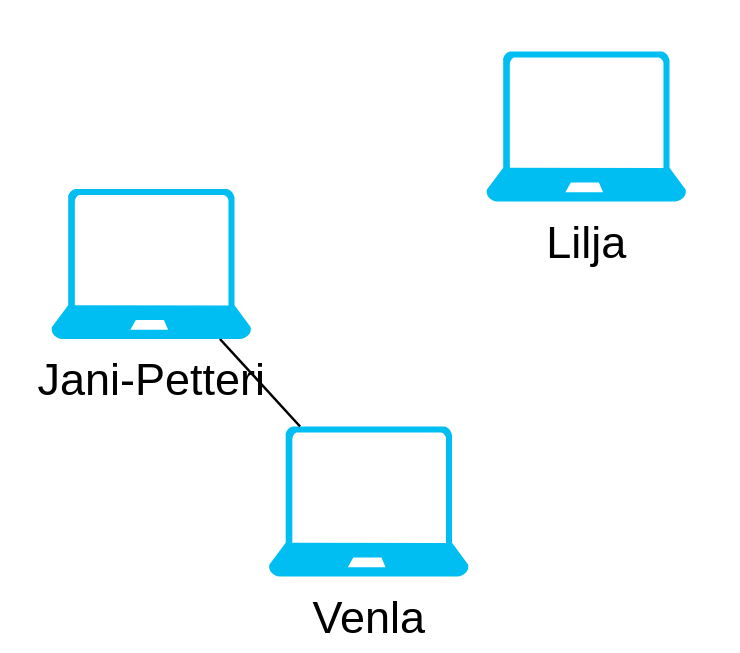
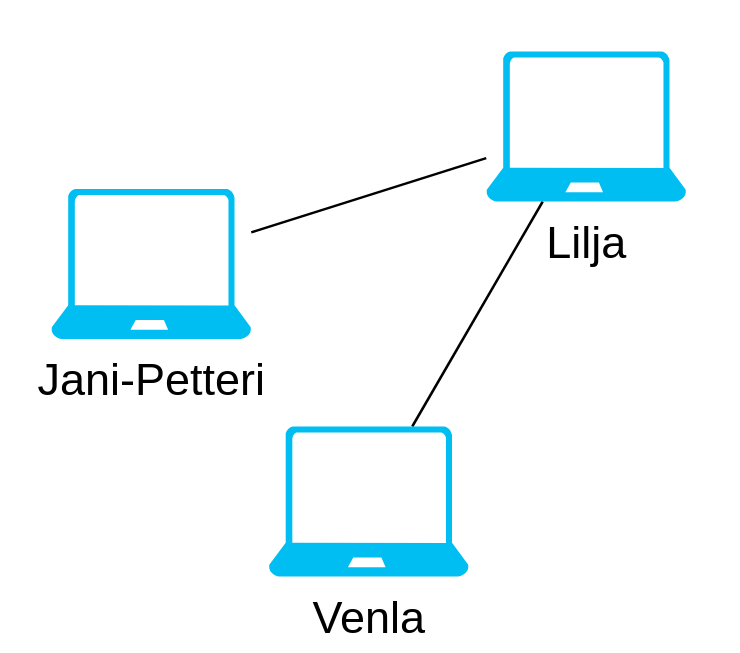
none -> (369, 195)
none -> (478, 314)
(260, 383) -> none
